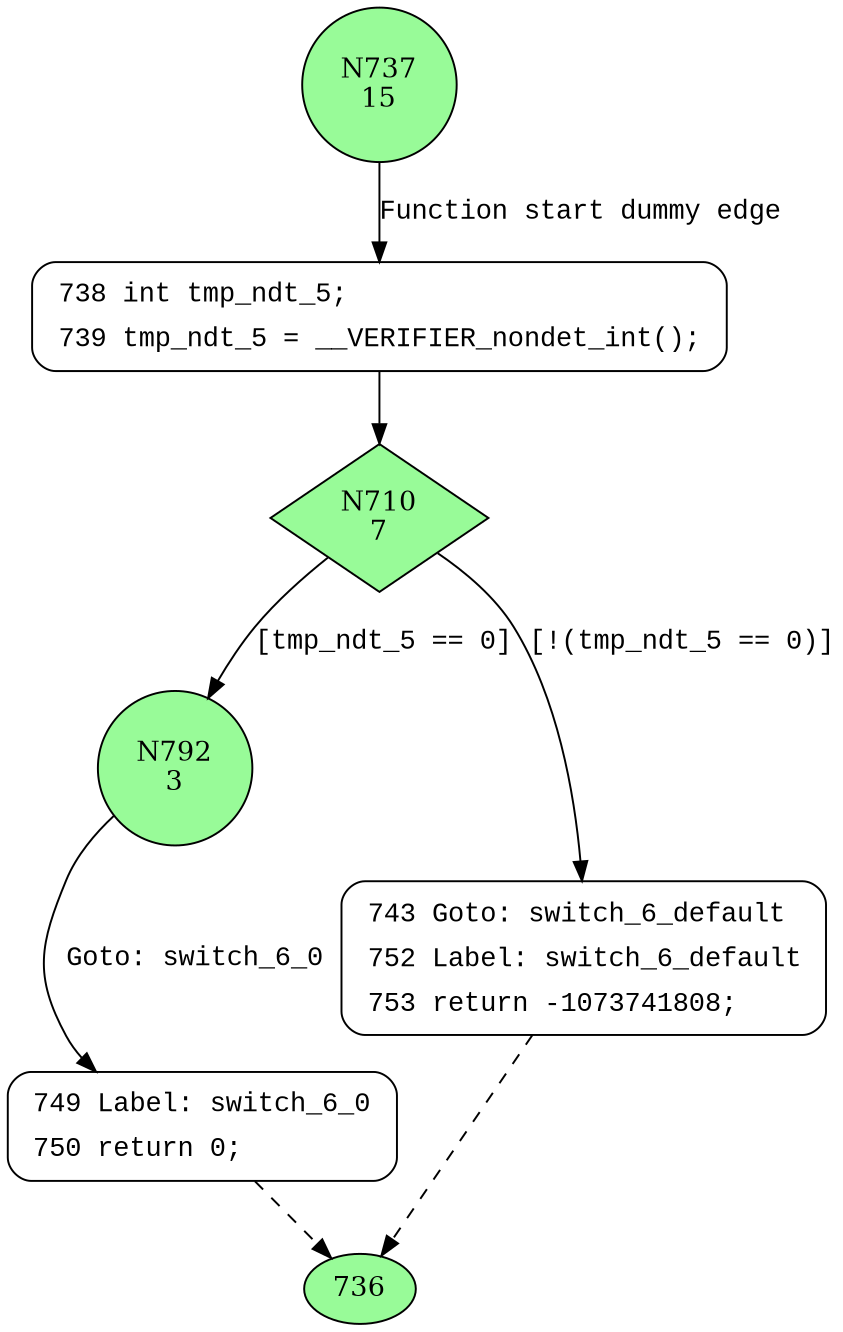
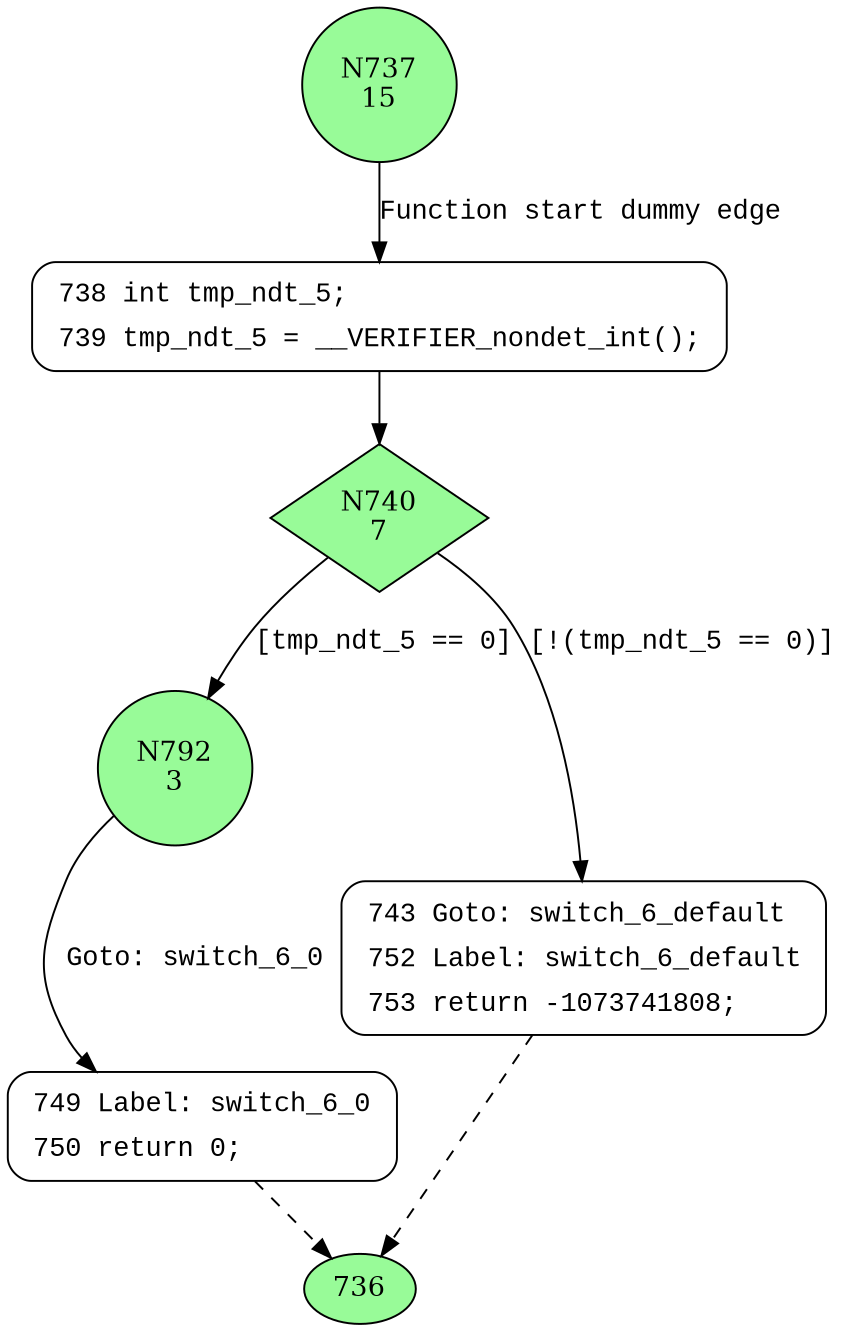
(379, 518) -> (379, 518)
